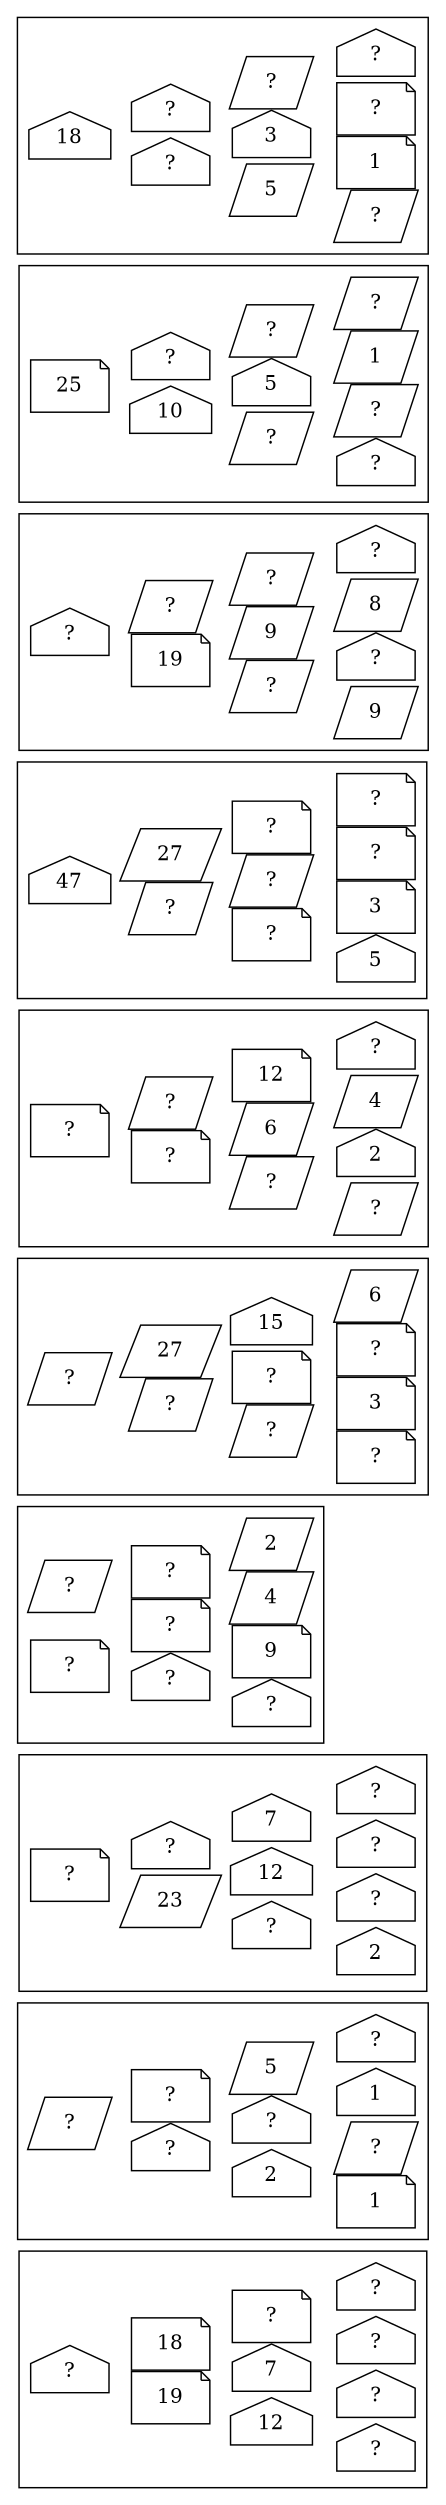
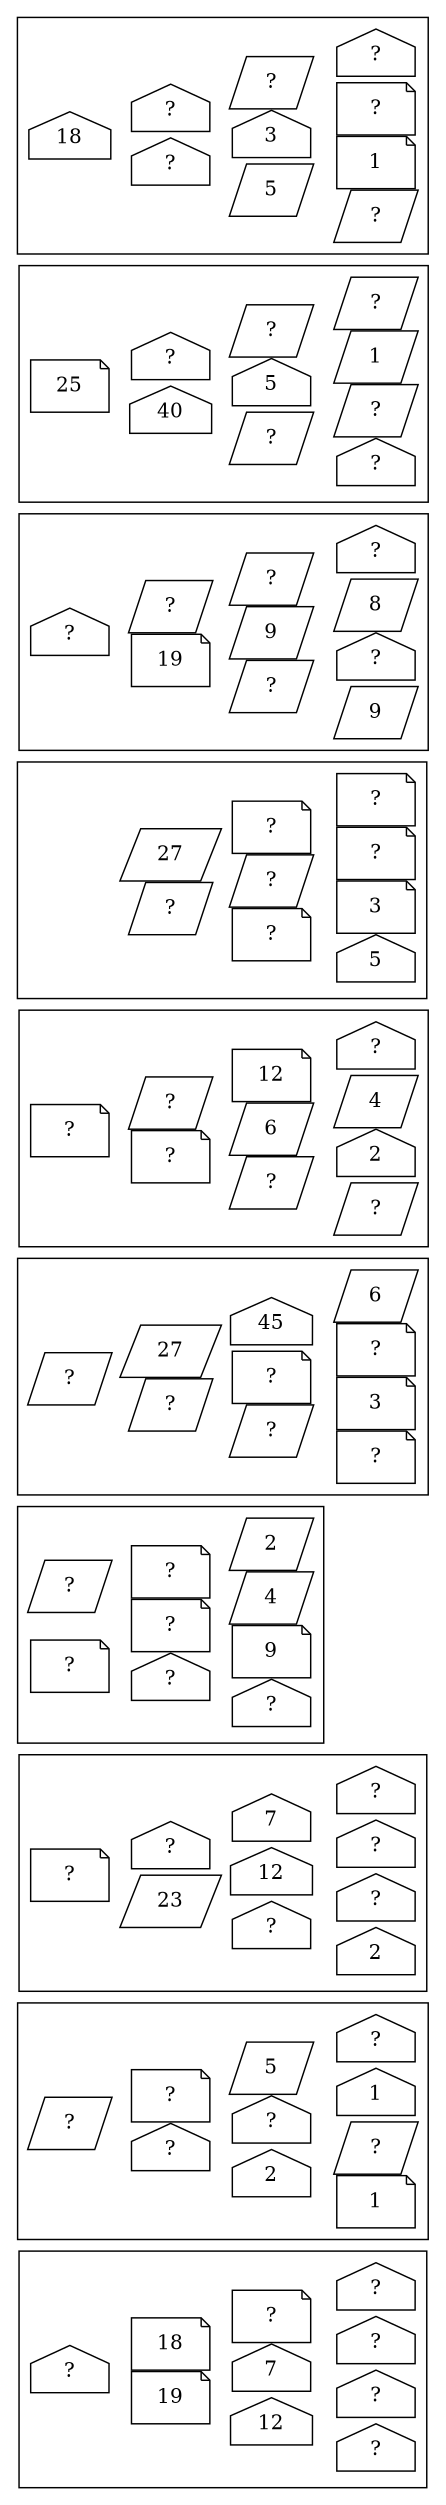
(171, 412) -> (171, 412)
(70, 882) -> none
(271, 1324) -> (271, 1324)
